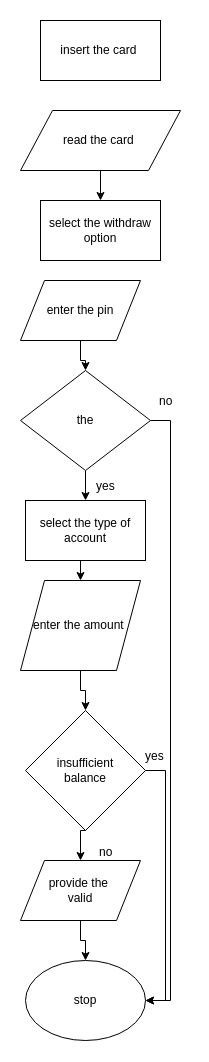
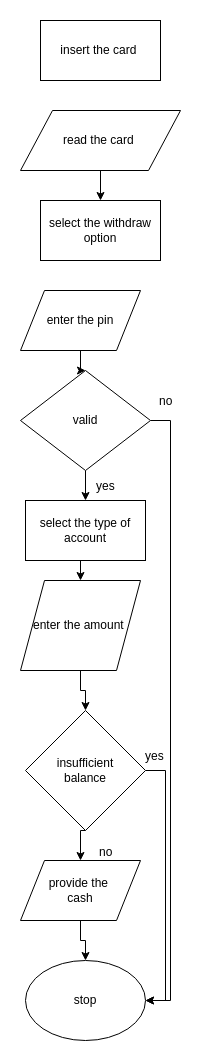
(81, 311) -> (81, 321)
(86, 421) -> (86, 421)
(81, 891) -> (81, 891)
